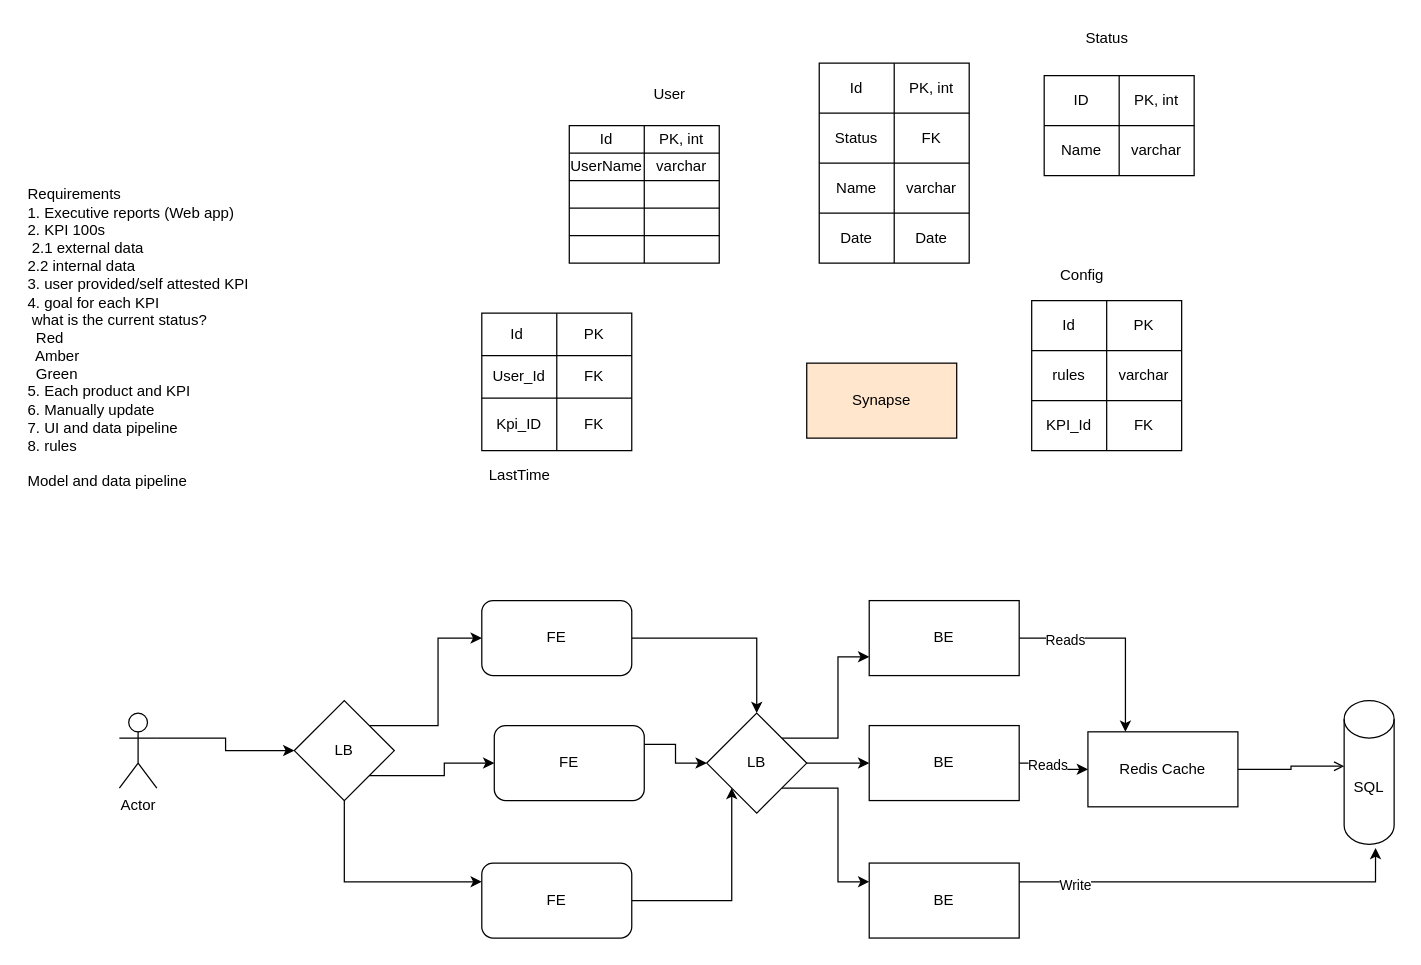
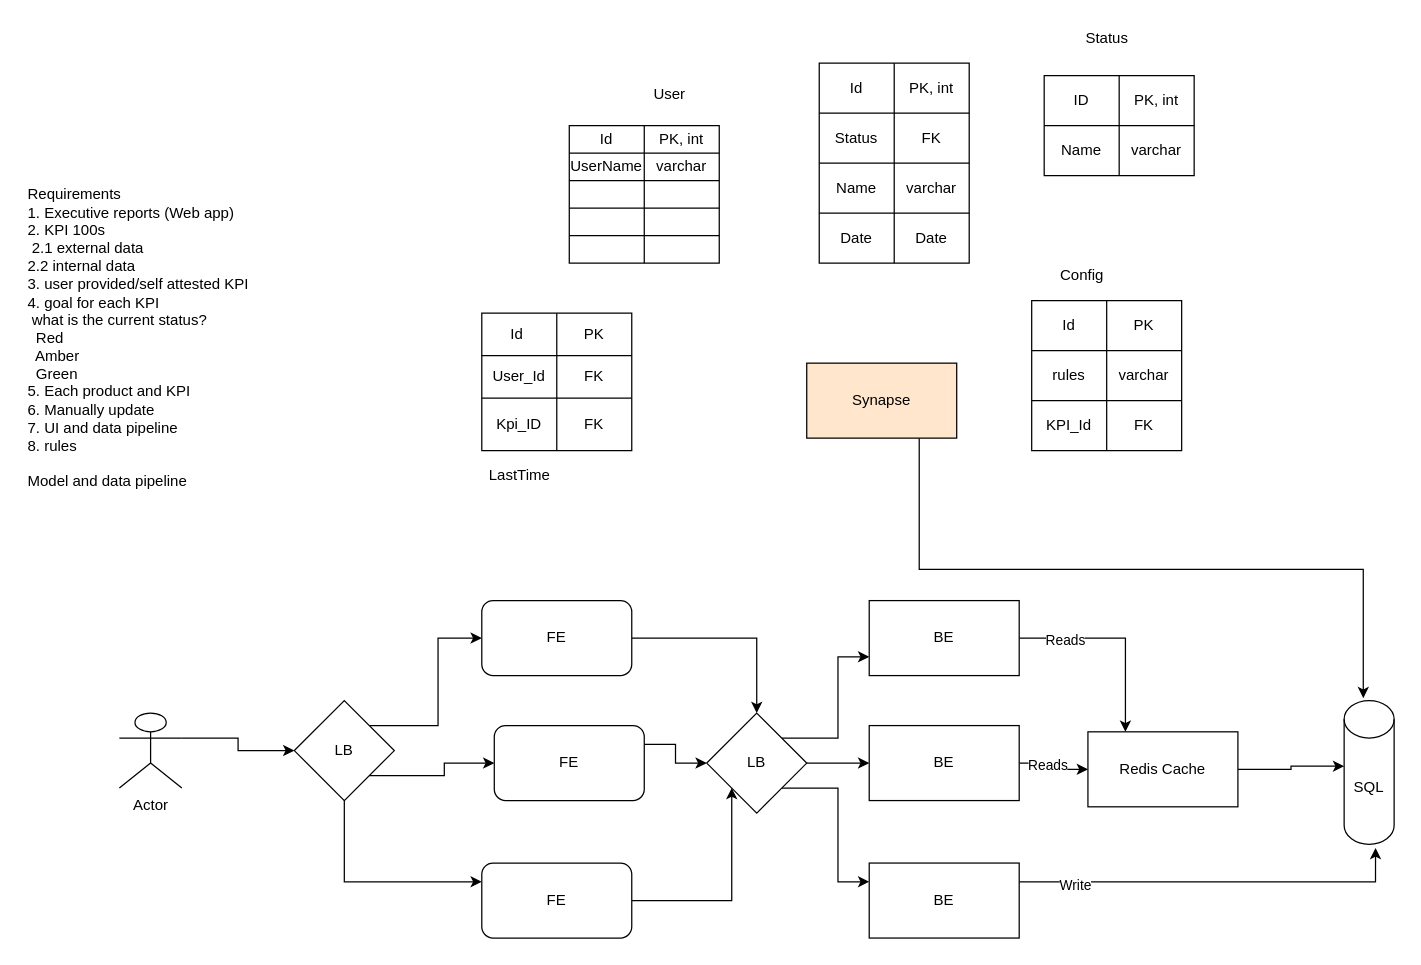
none -> (1135, 569)
(138, 751) -> (151, 751)
(1336, 766) -> (1334, 766)
